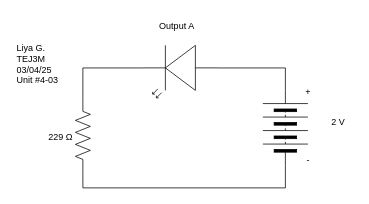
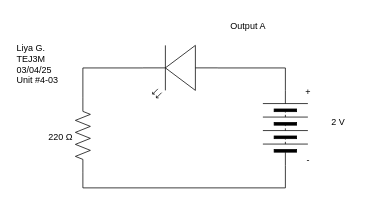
(177, 27) -> (248, 27)
(61, 138) -> (61, 138)
